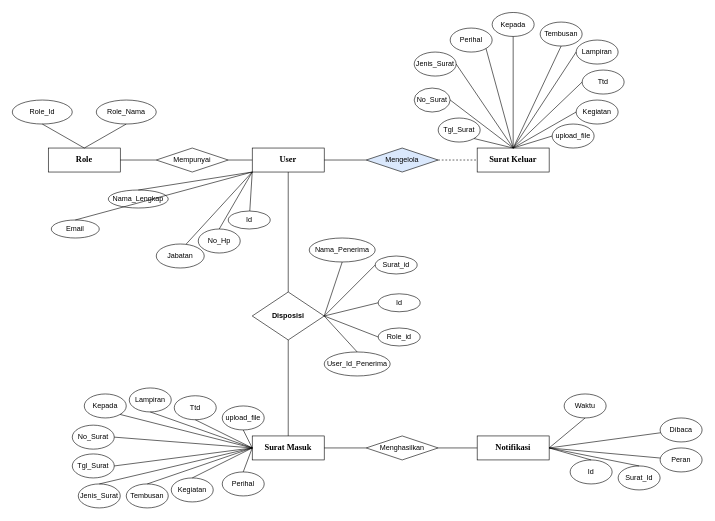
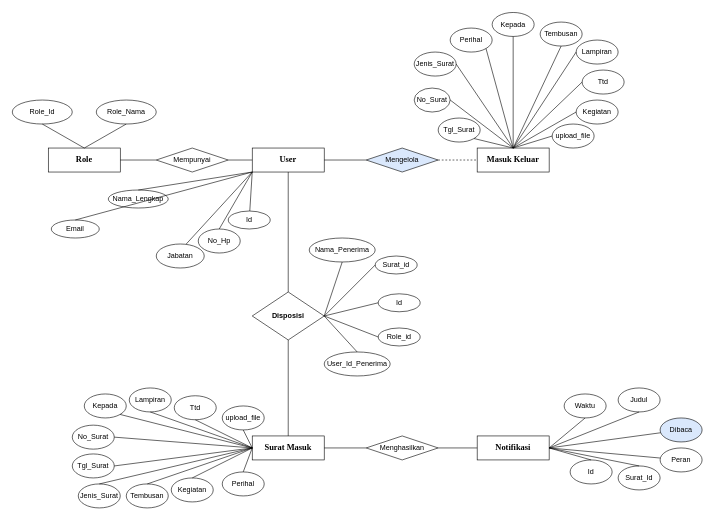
(513, 160) -> (513, 160)
none -> (639, 400)
none -> (599, 428)
(681, 430) -> (681, 430)
